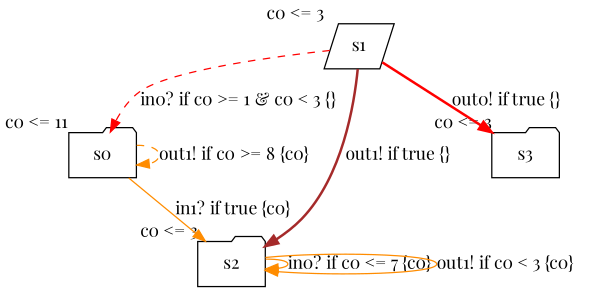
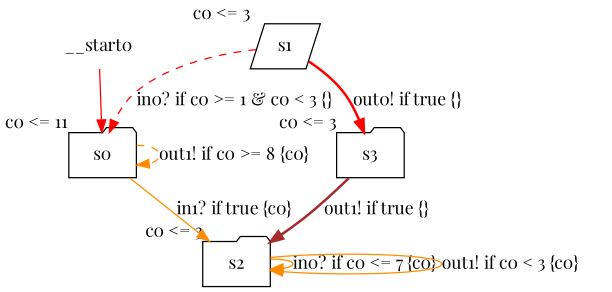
none -> (99, 46)
(336, 164) -> (316, 208)
